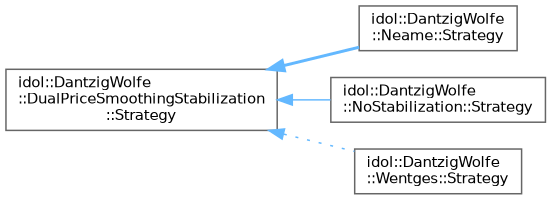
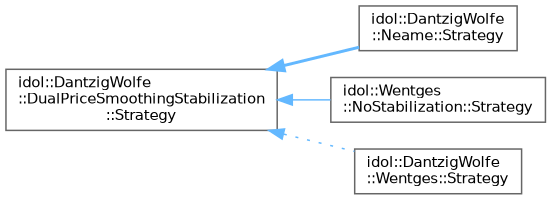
(438, 100) -> (438, 100)
